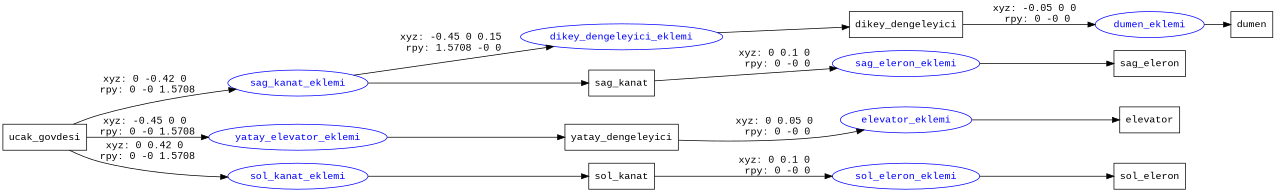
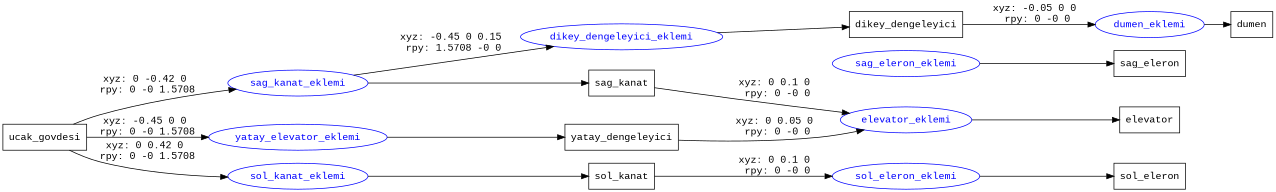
(742, 75) -> (748, 101)
